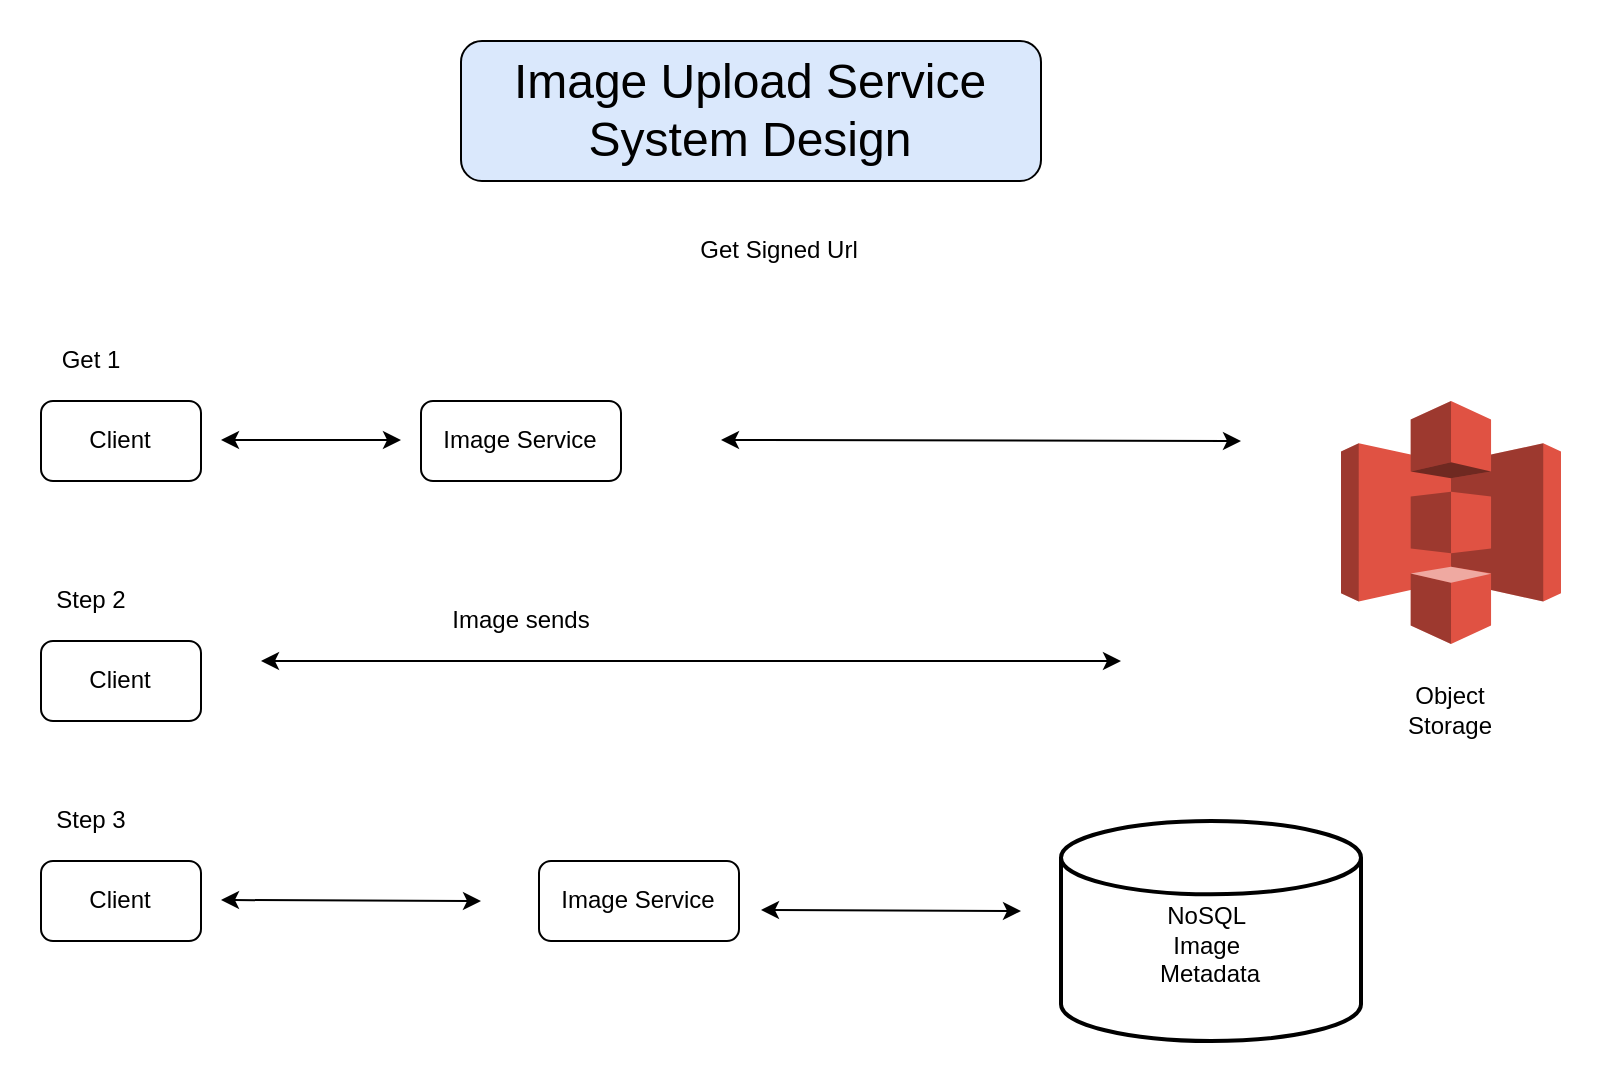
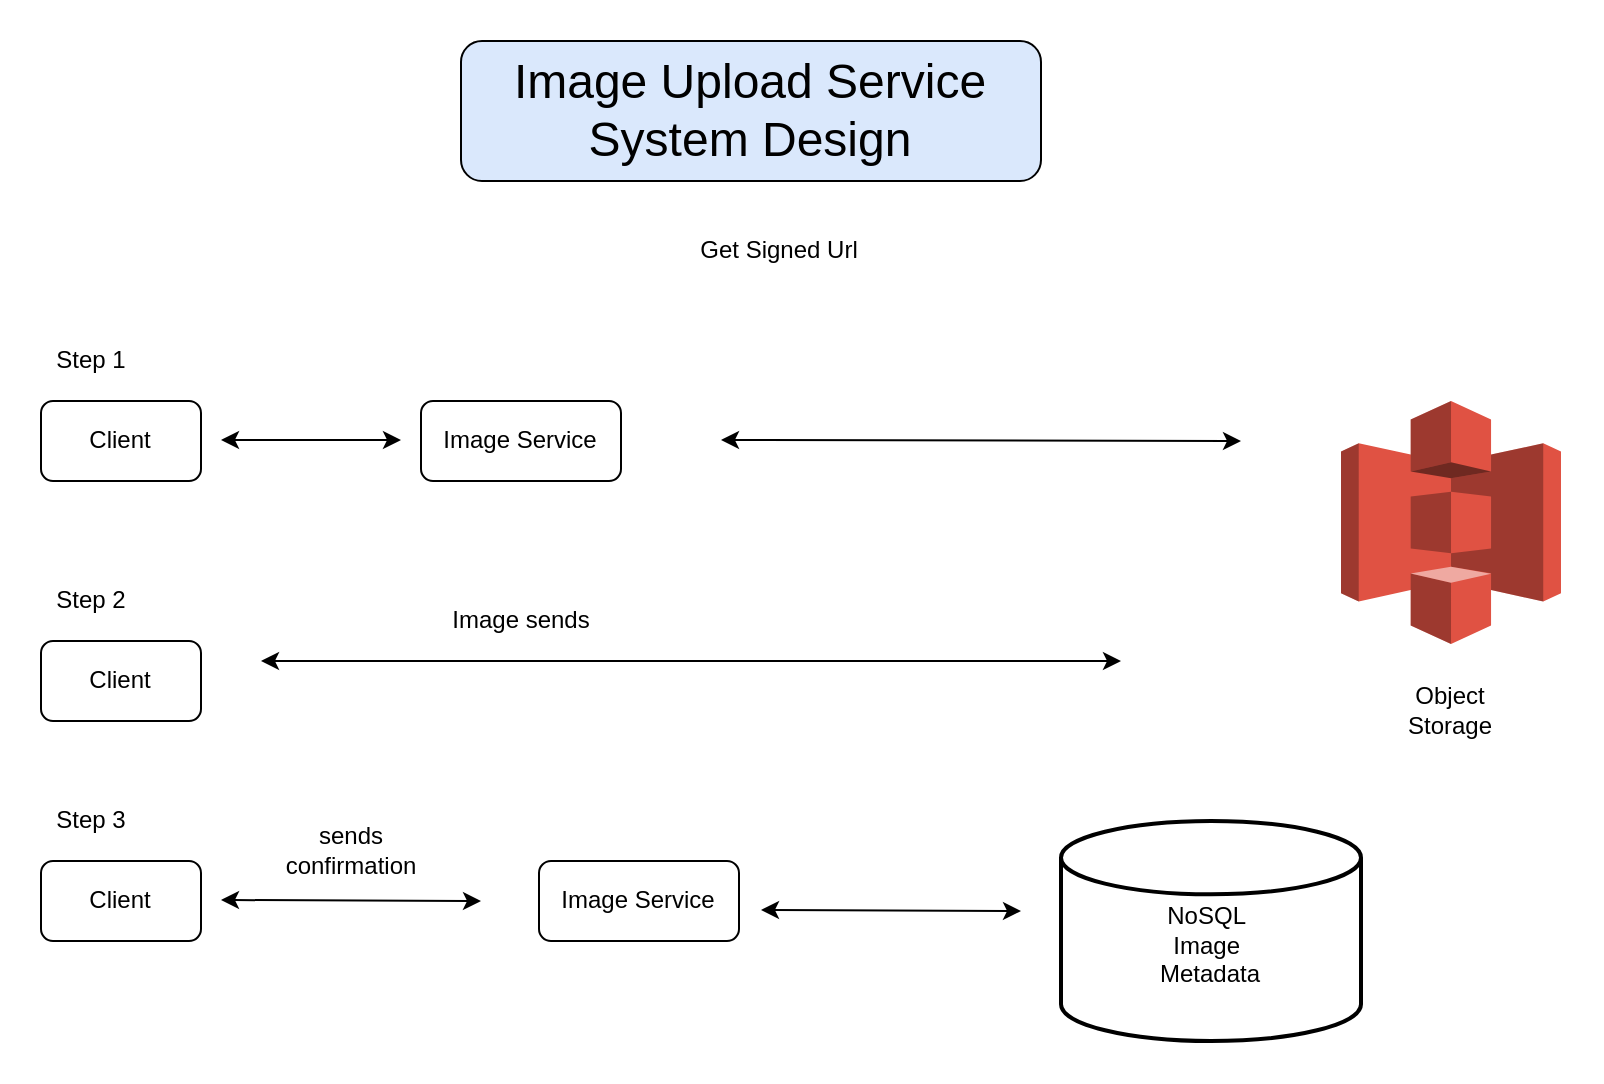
(92, 361) -> (92, 361)
none -> (351, 851)
